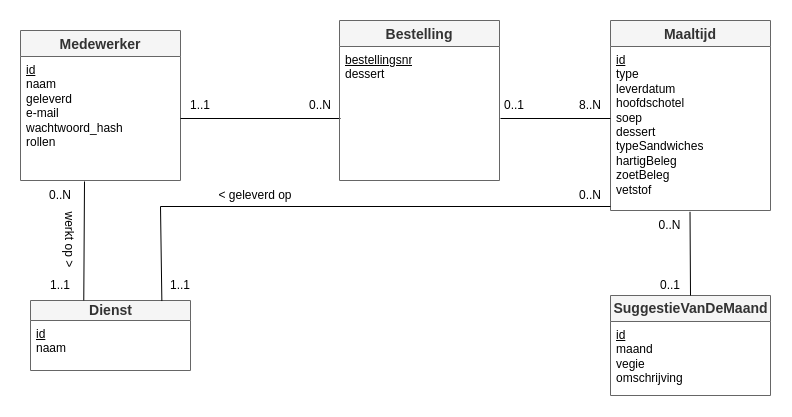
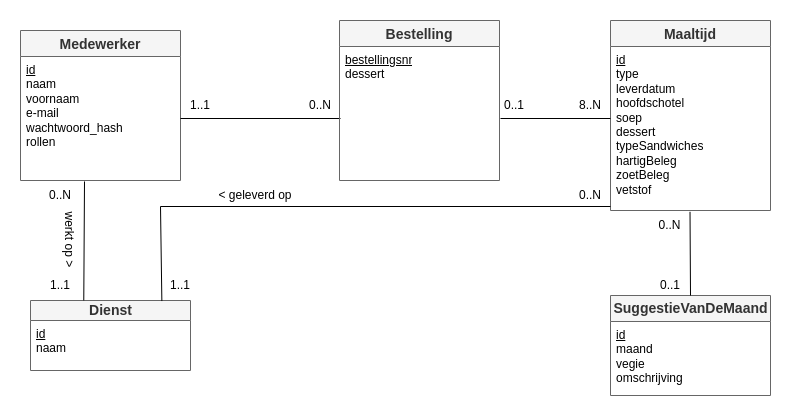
(77, 107) -> (77, 107)
